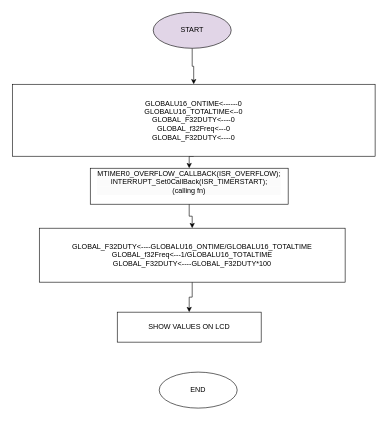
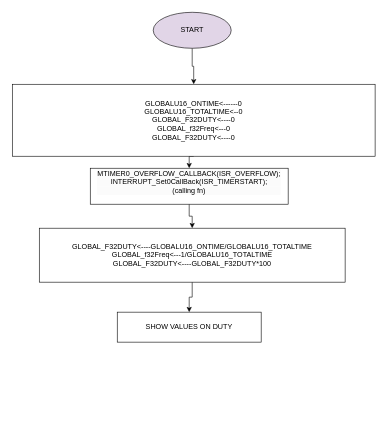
(189, 327) -> (189, 327)
(198, 390) -> none
